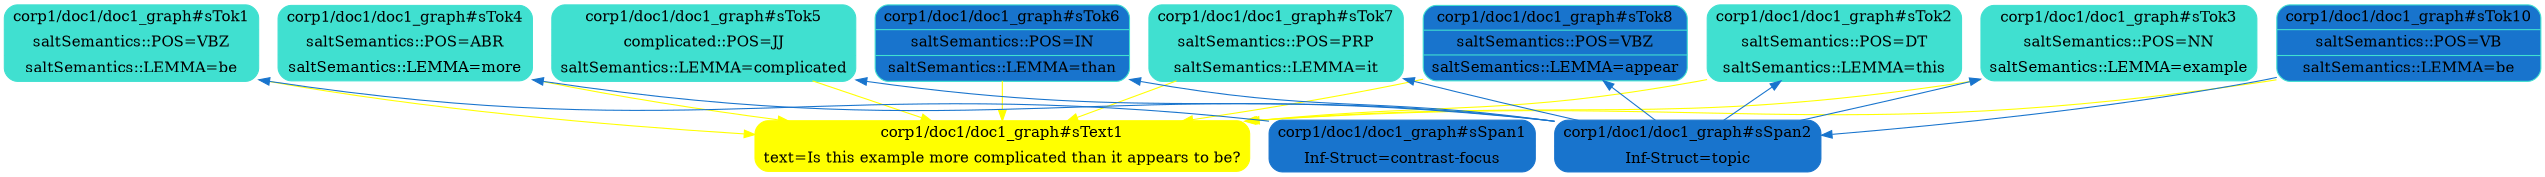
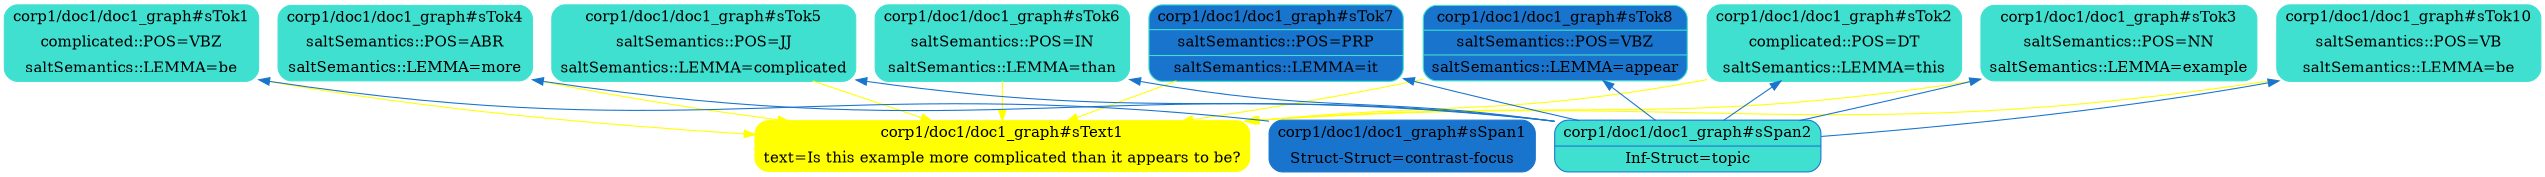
(131, 42) -> (131, 42)
(704, 42) -> (704, 42)
(1834, 42) -> (1834, 42)
(1002, 43) -> (1002, 43)
(1276, 43) -> (1276, 43)
(2409, 43) -> (2409, 43)
(2044, 113) -> (2045, 115)
(1688, 146) -> (1688, 146)
(1402, 158) -> (1402, 158)
